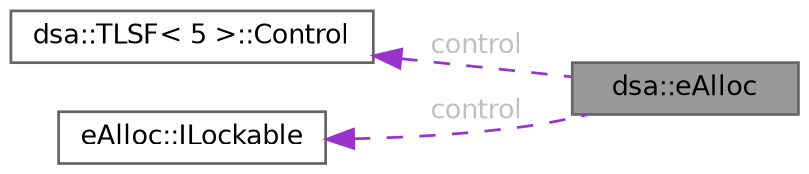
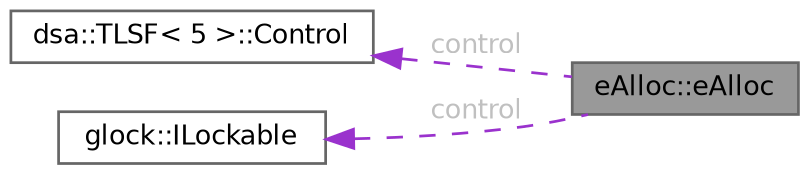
(685, 89) -> (685, 89)
(192, 138) -> (192, 138)
